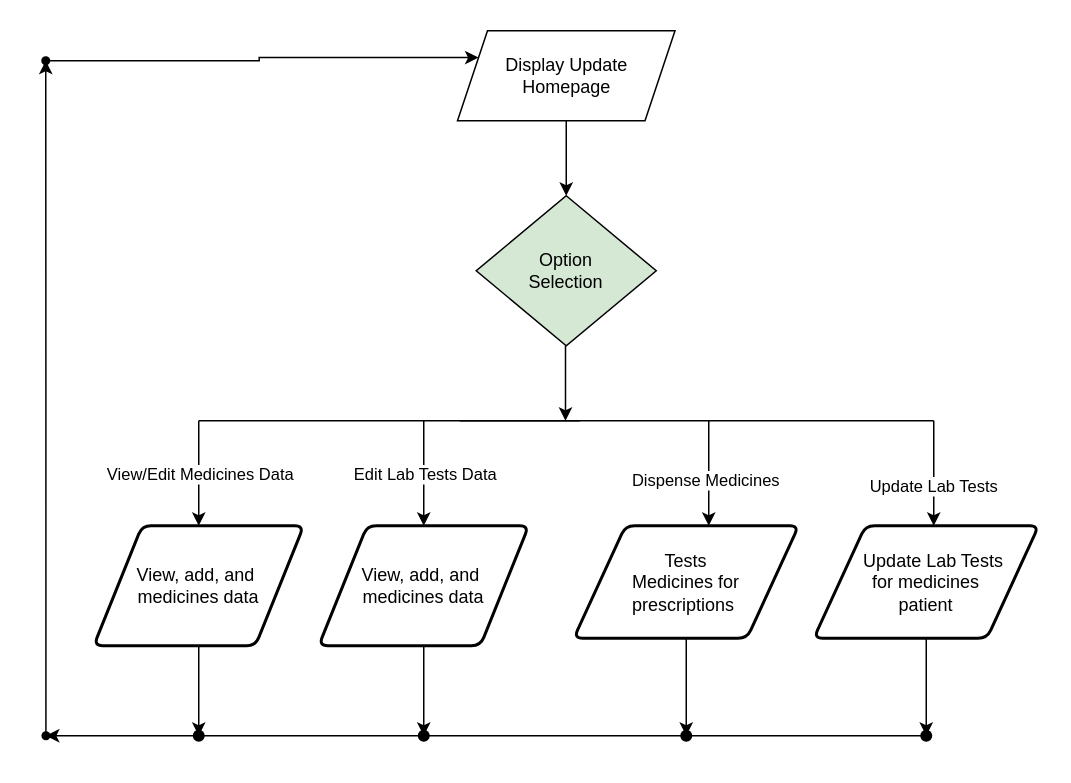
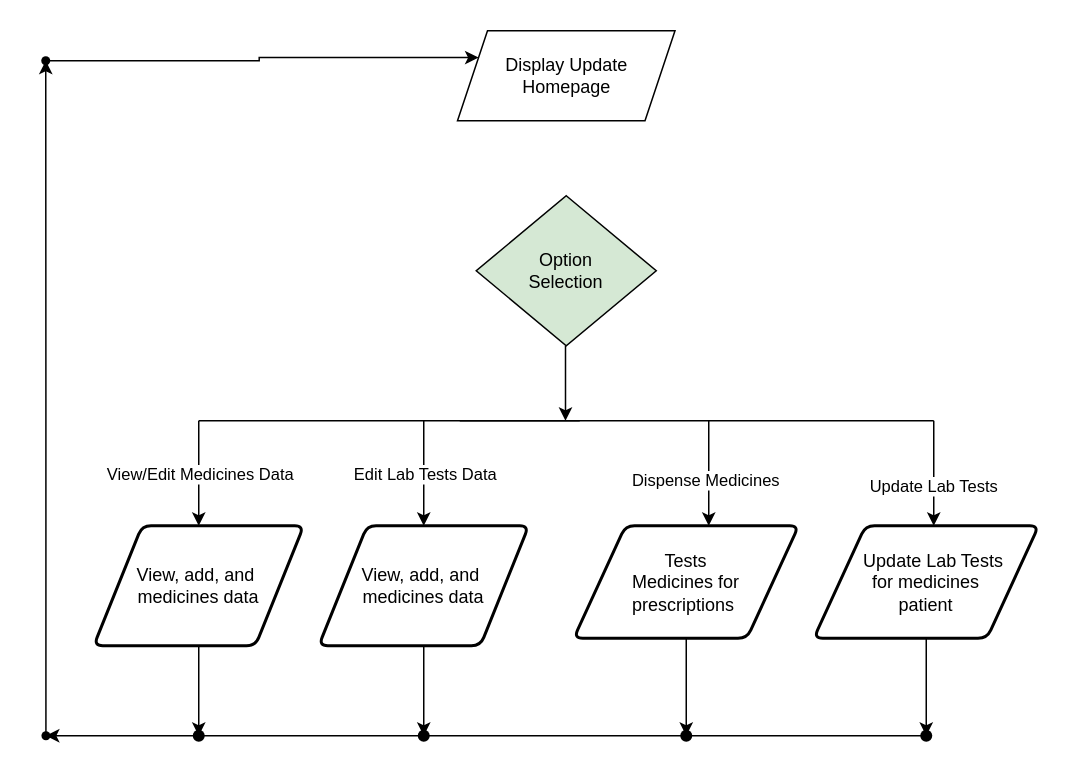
(566, 153) -> none
